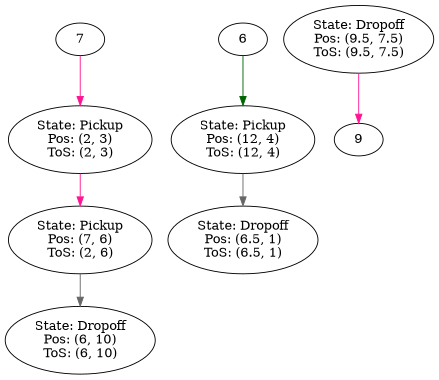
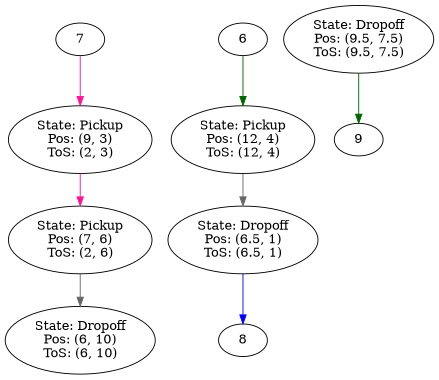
(359, 94) -> (359, 94)
(80, 140) -> (80, 140)
none -> (243, 340)
